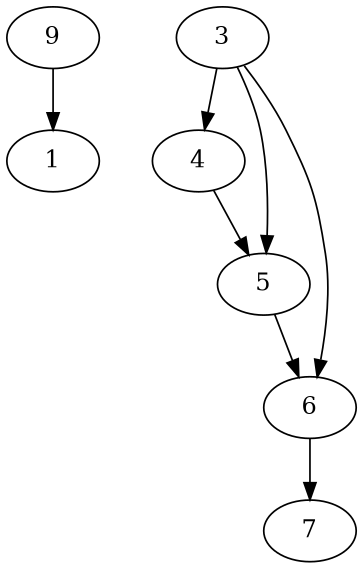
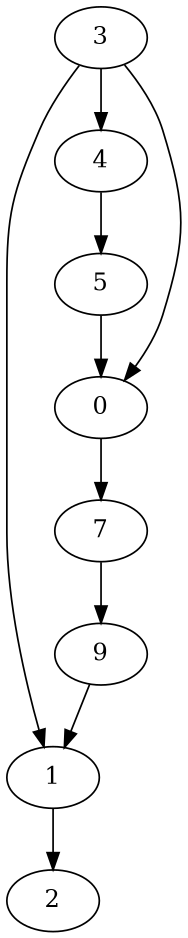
(264, 149) -> (7, 391)
(310, 408) -> (101, 408)
none -> (101, 584)
none -> (53, 901)
